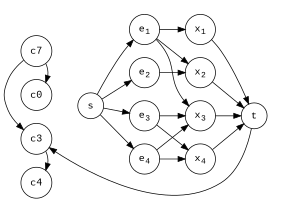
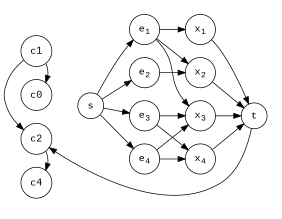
(36, 51) -> (36, 51)
(36, 139) -> (36, 139)
